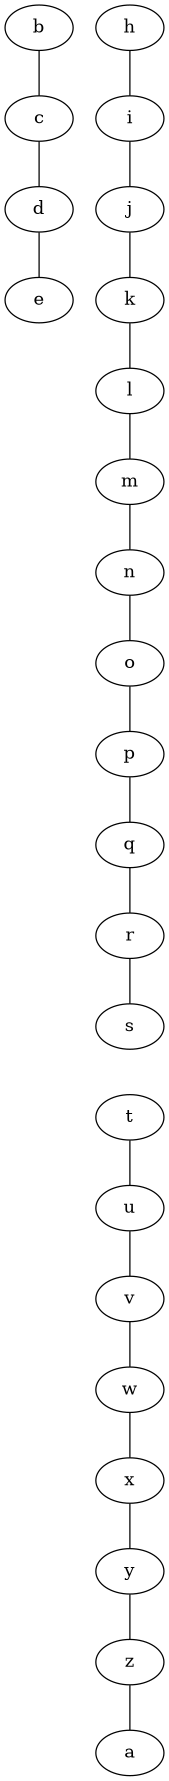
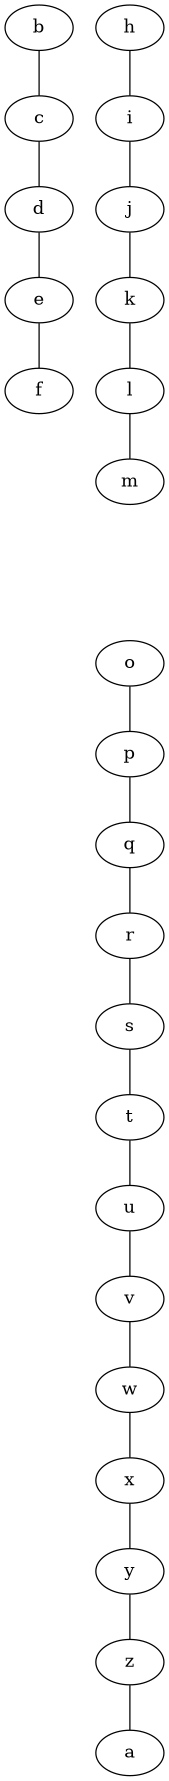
none -> (39, 391)
(130, 573) -> none
none -> (130, 1072)
